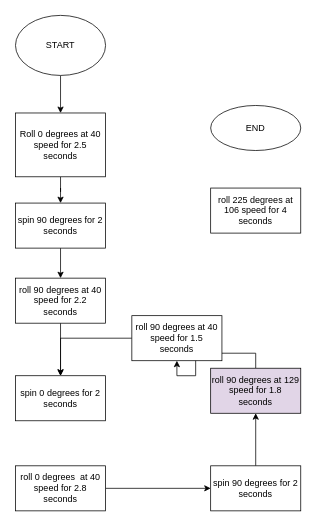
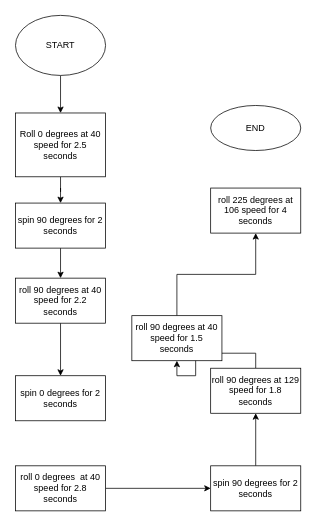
(98, 338) -> (233, 274)
(255, 390) -> (255, 390)
